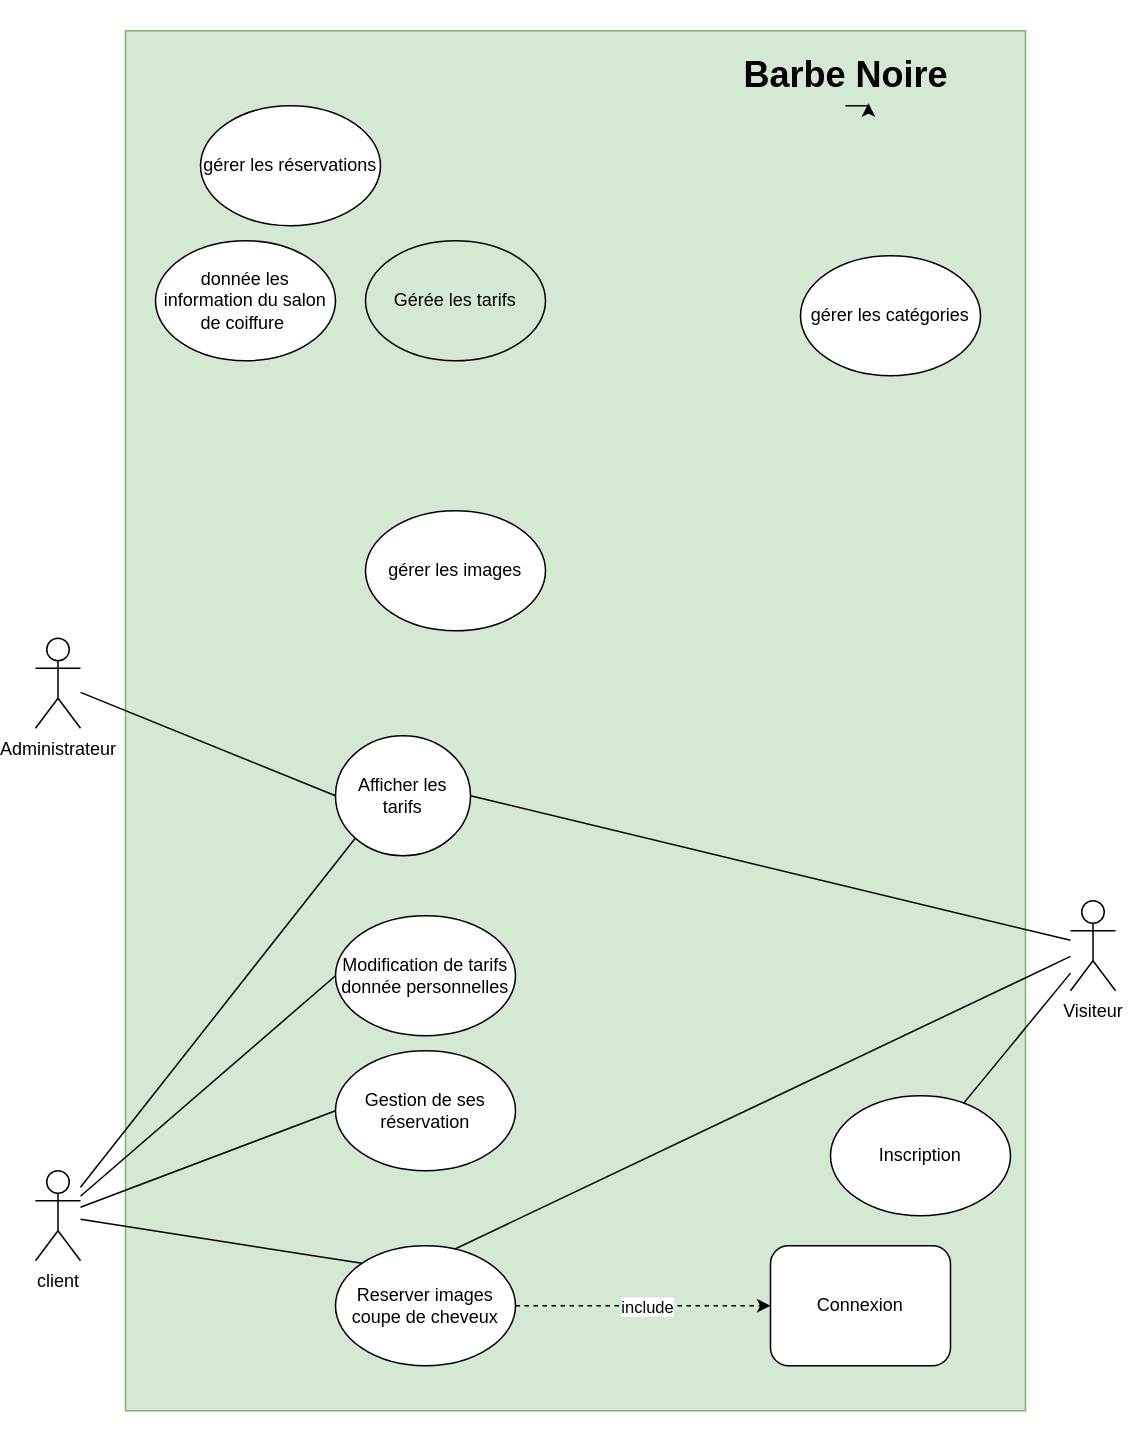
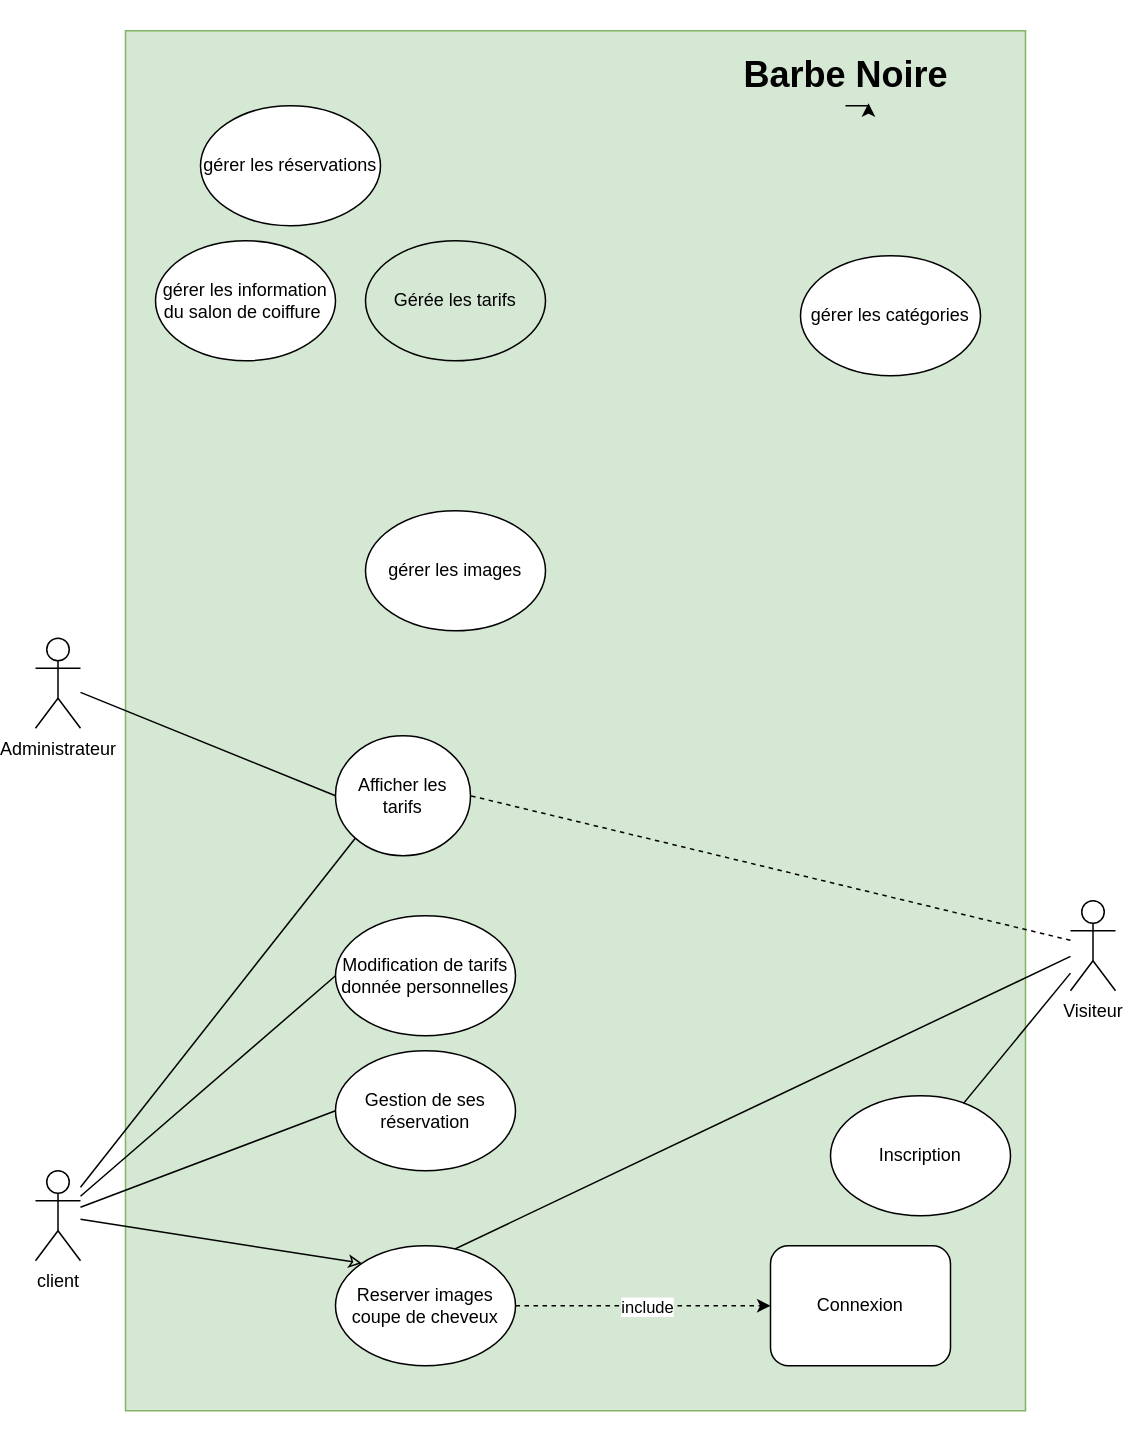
(245, 301) -> (245, 301)
(771, 868) -> (771, 868)
(354, 1262) -> (350, 1262)
